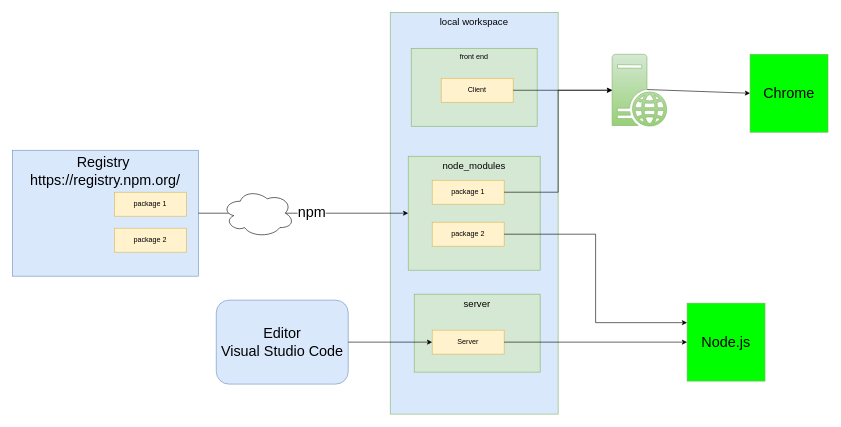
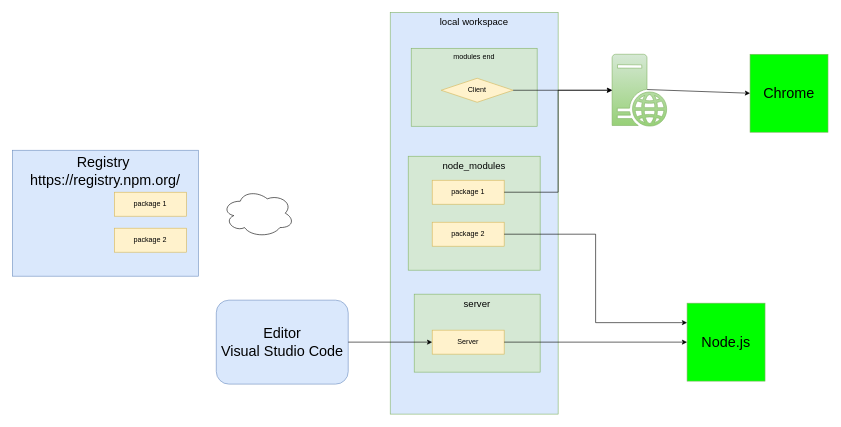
(474, 57) -> (474, 57)
(477, 90) -> (477, 90)
(311, 213) -> none
